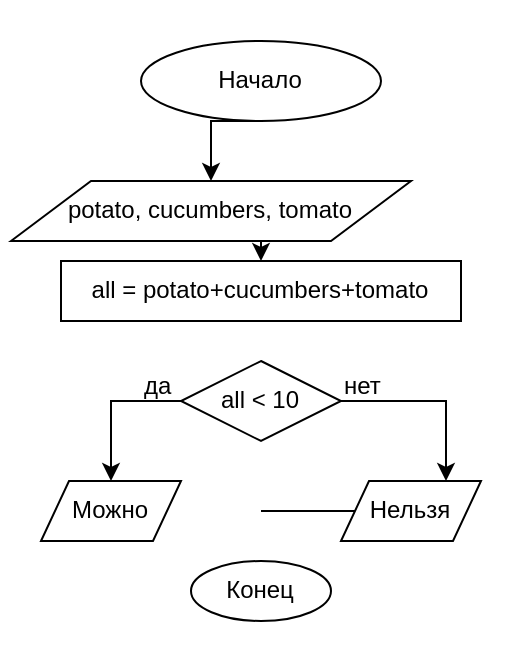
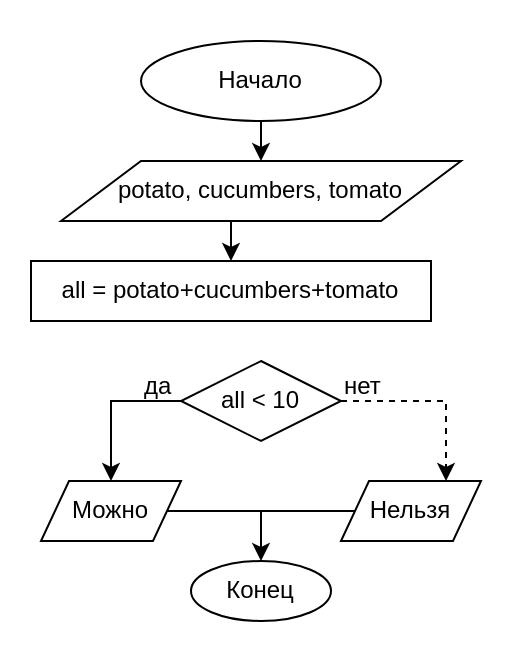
(211, 211) -> (261, 191)
(261, 291) -> (231, 291)
(426, 401) -> (426, 401)
none -> (232, 511)
